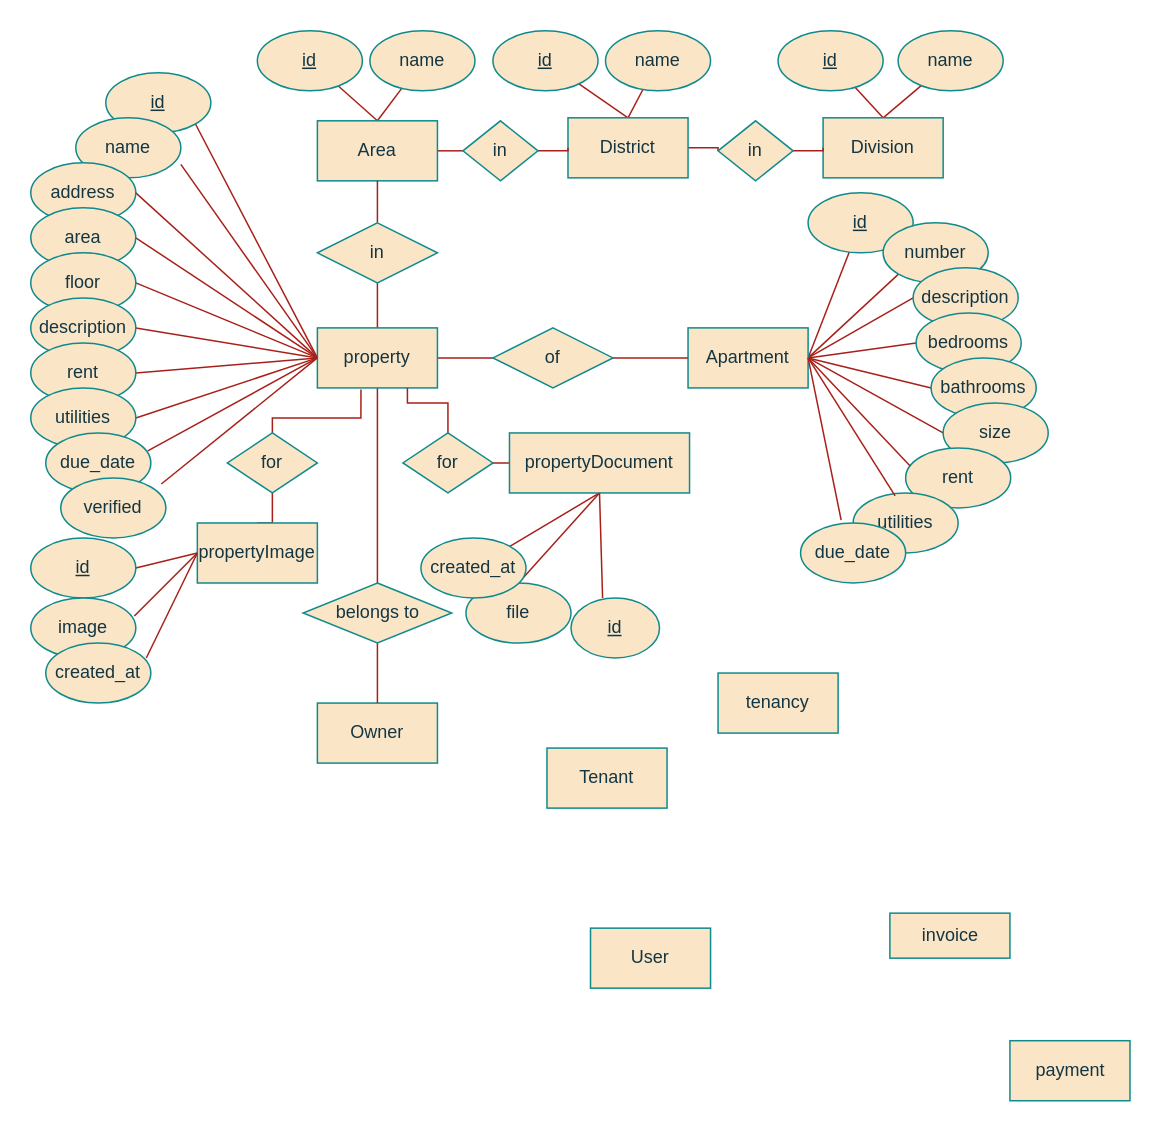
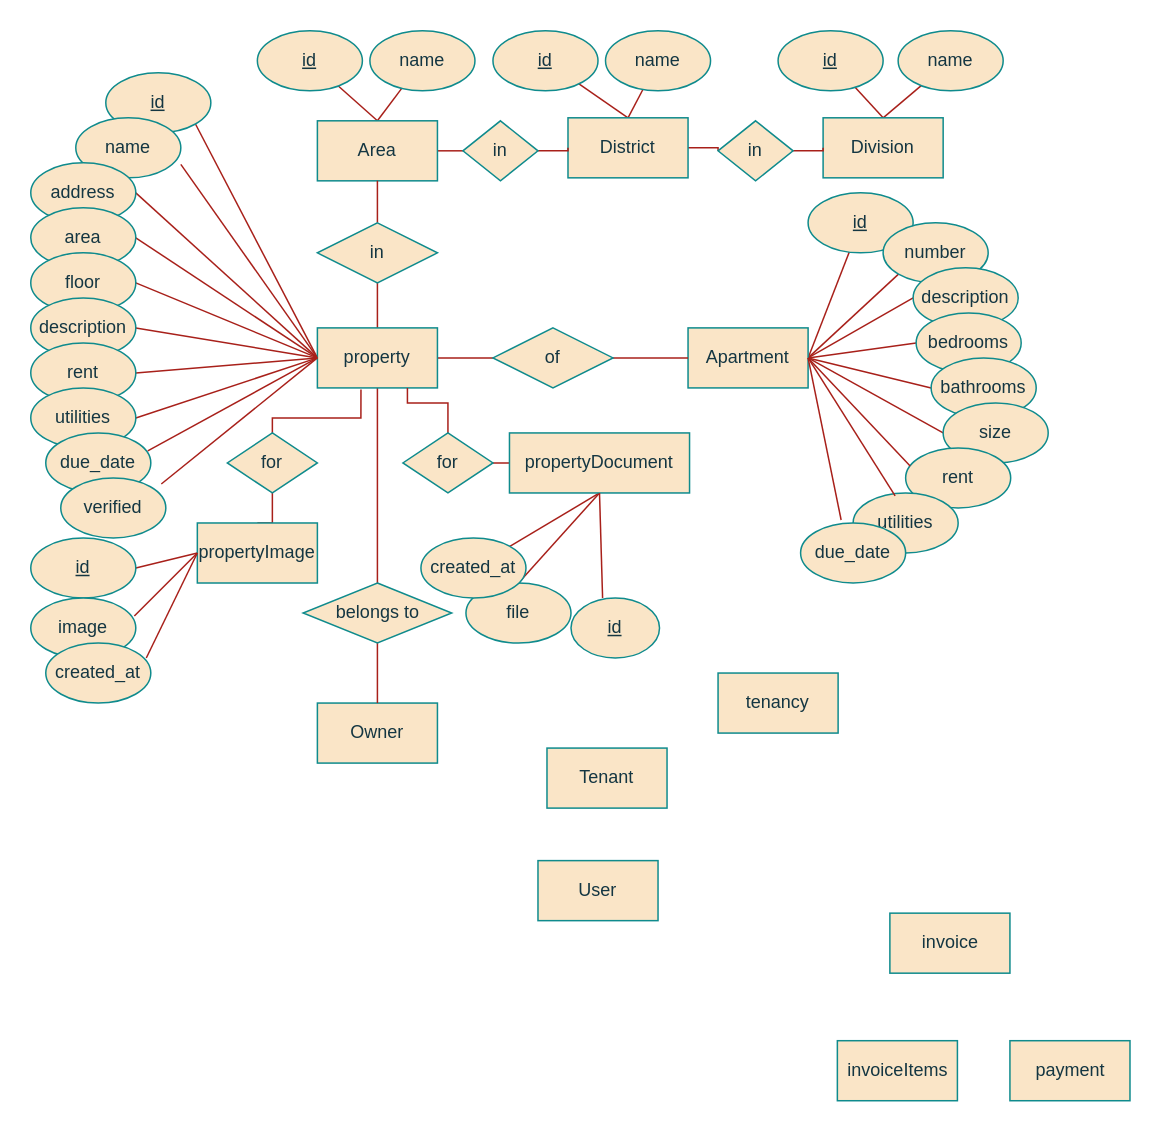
(950, 935) -> (950, 943)
(650, 958) -> (598, 890)
none -> (897, 1070)
